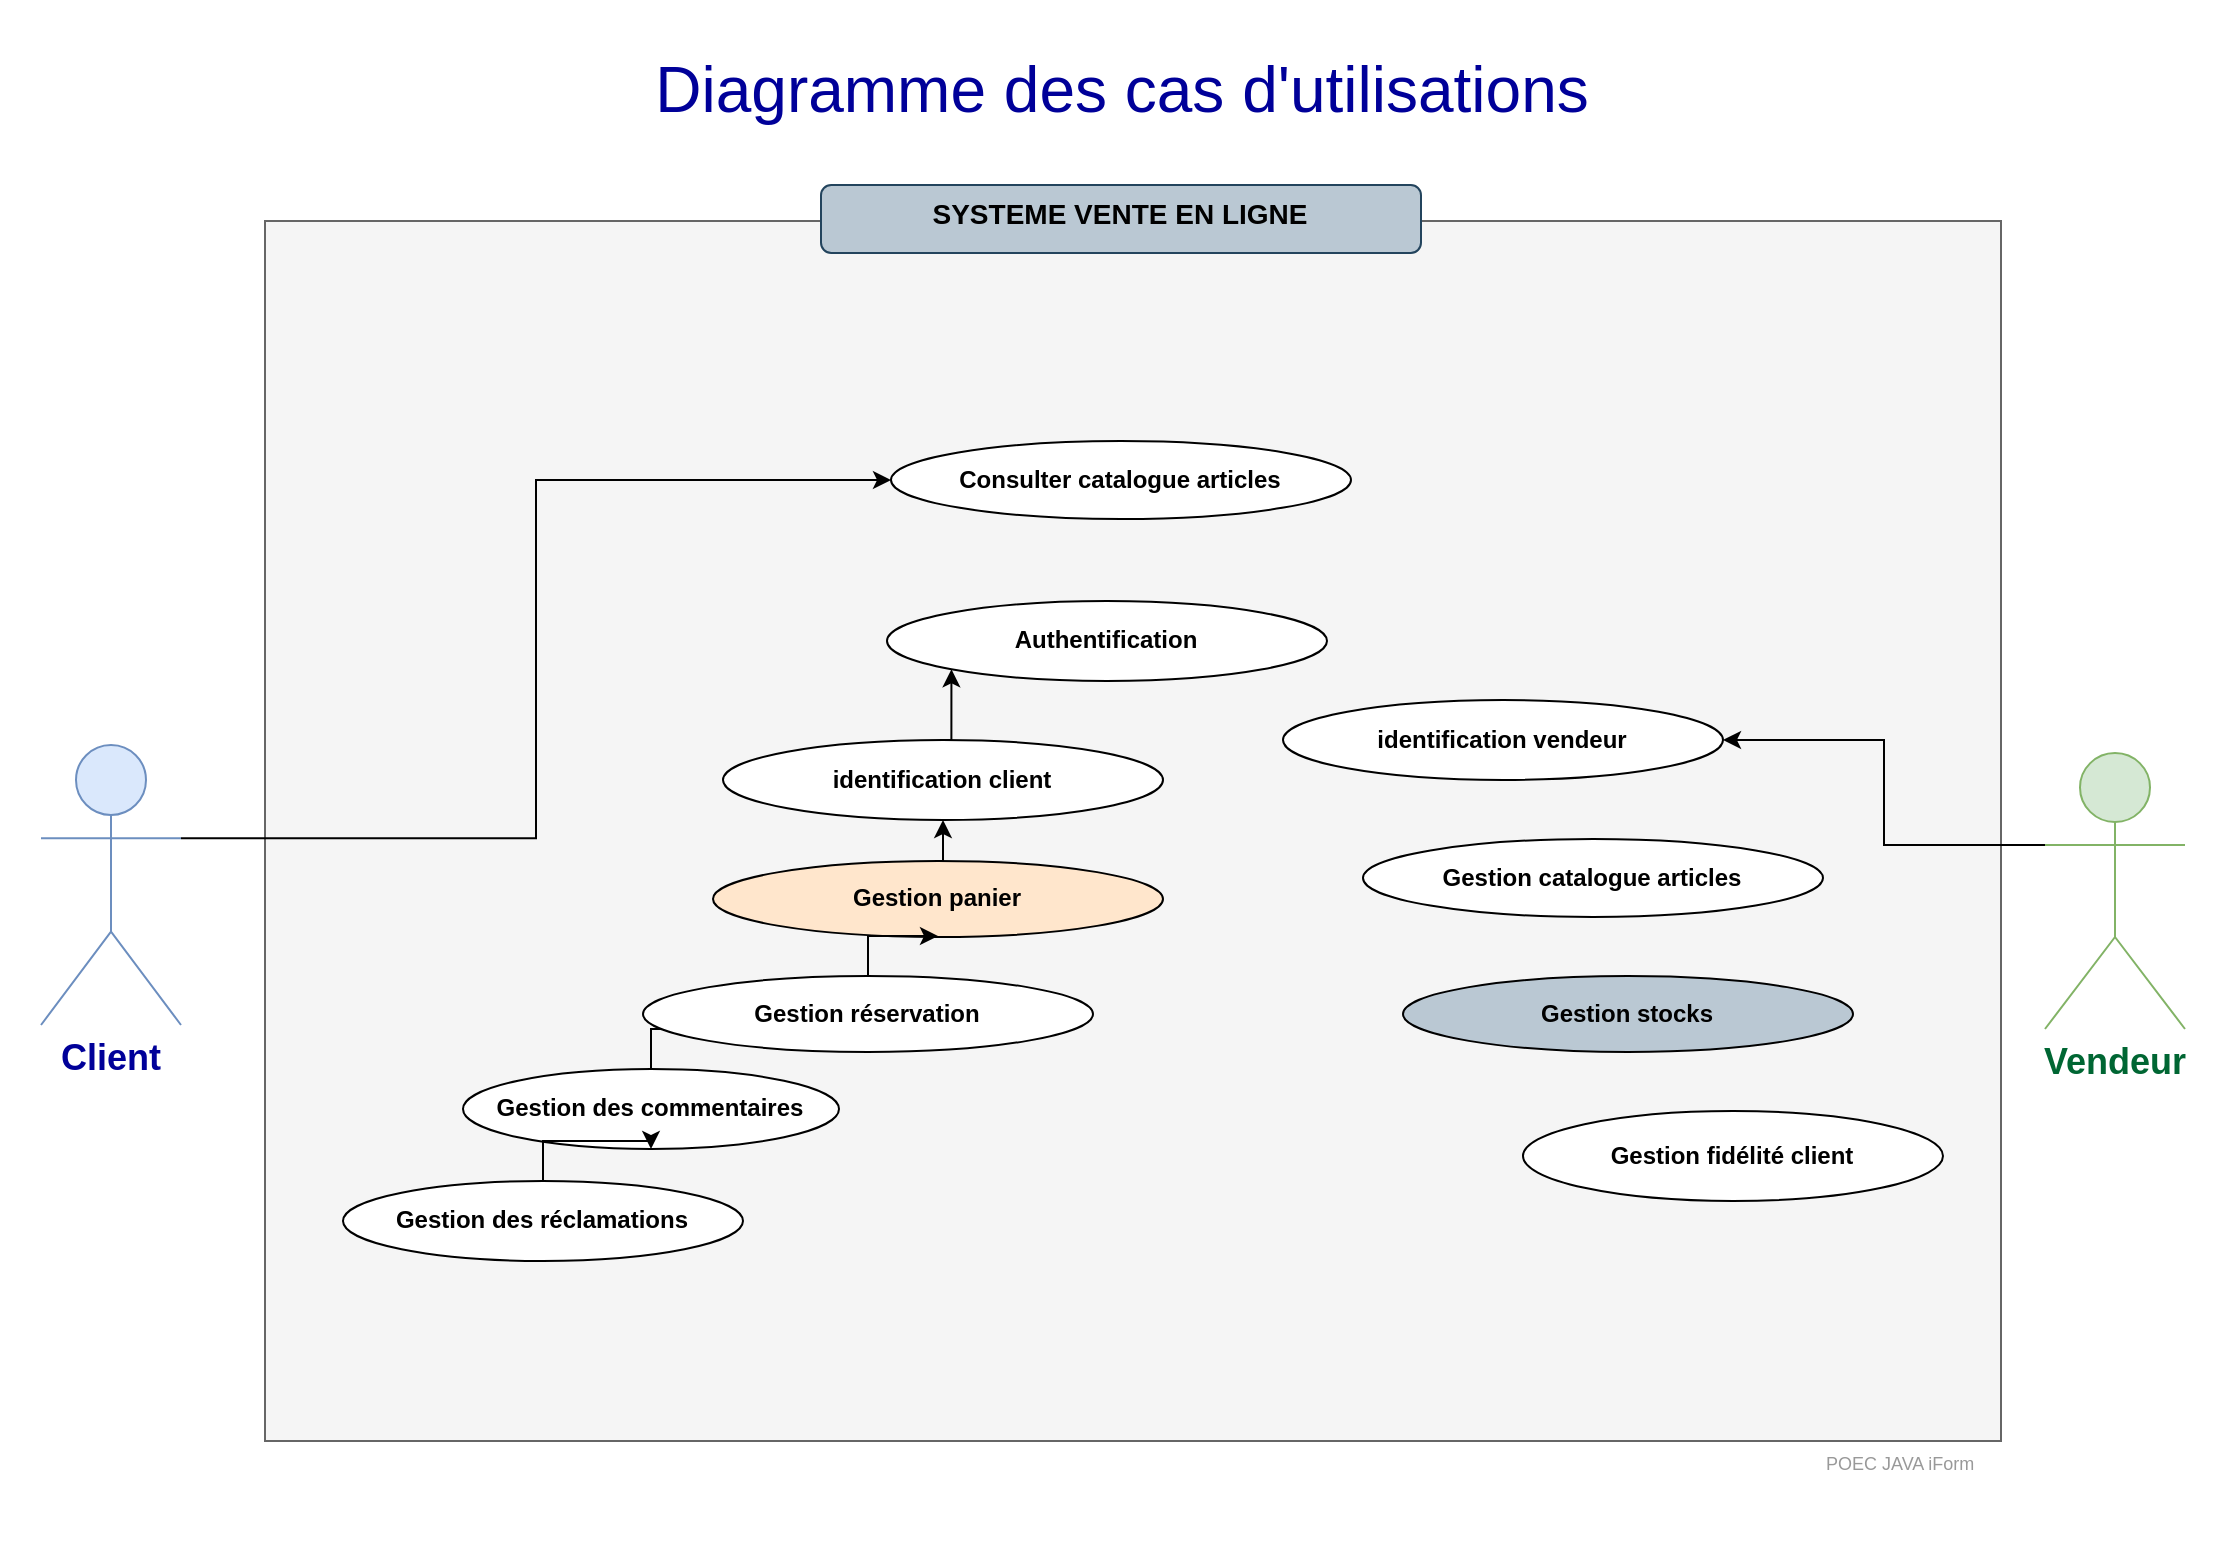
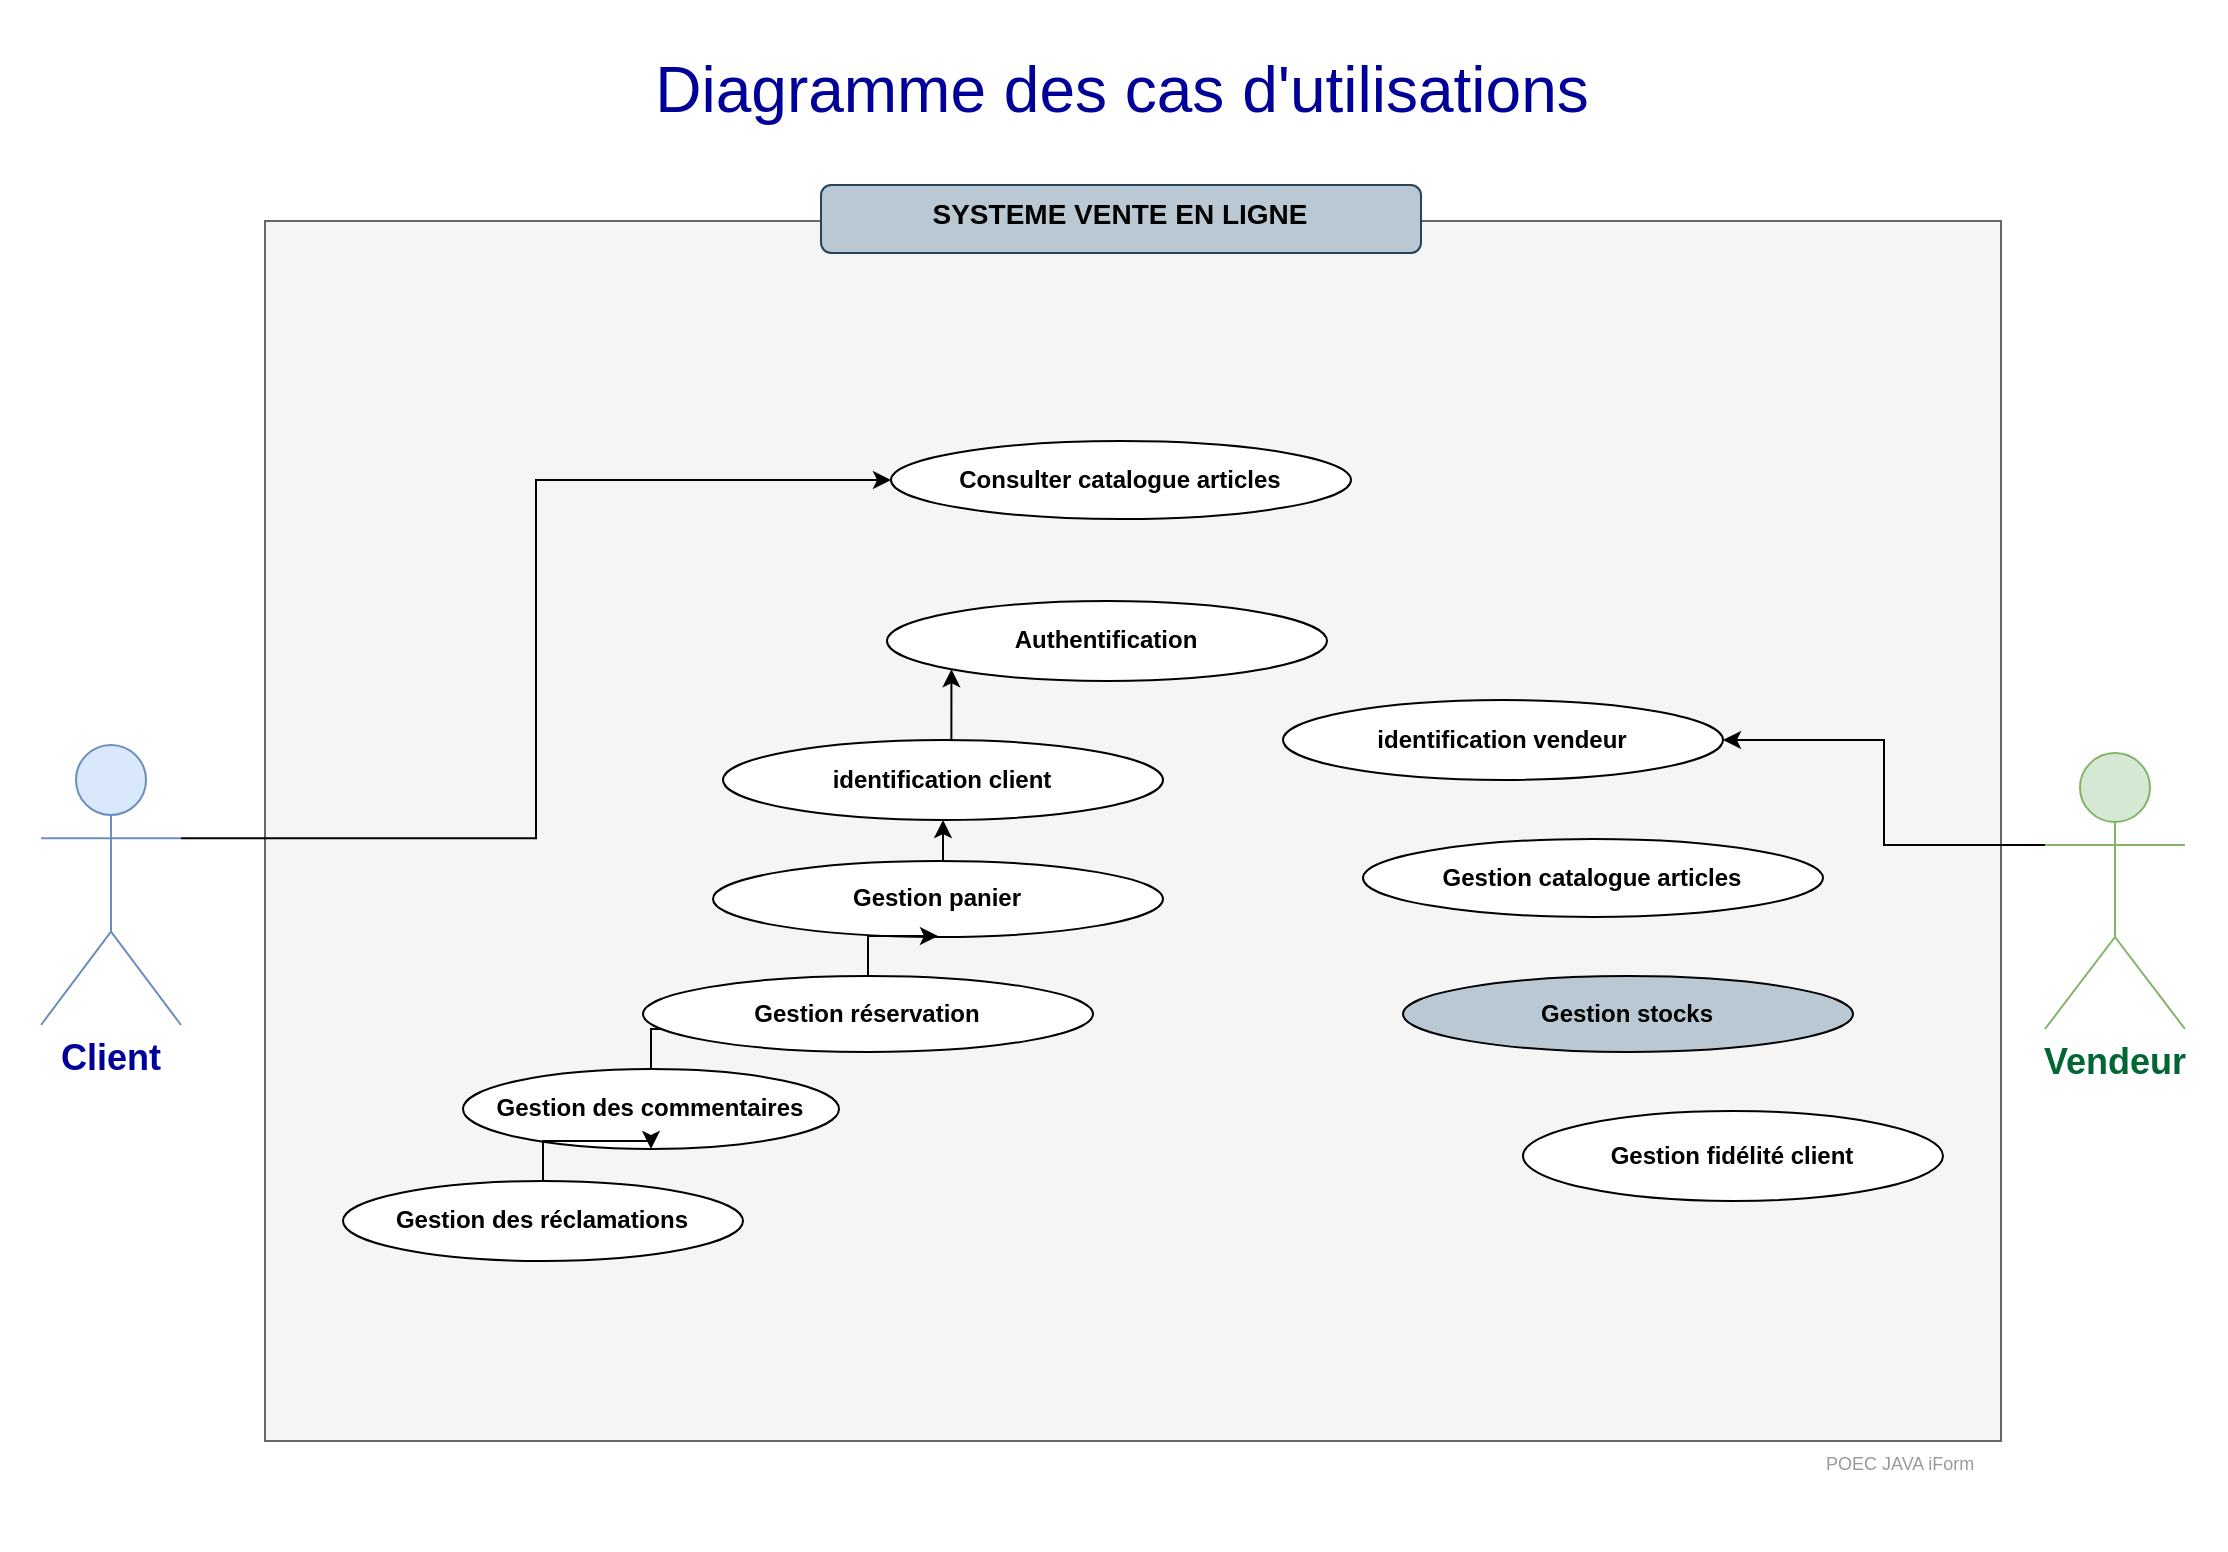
(938, 899) -> (938, 899)
